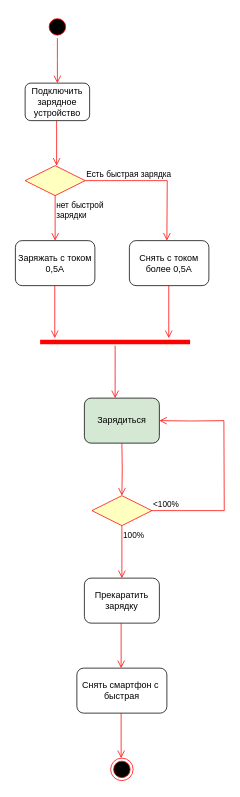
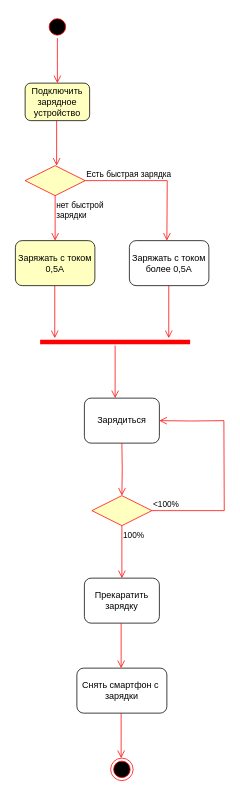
(57, 102) -> (57, 102)
(55, 263) -> (55, 263)
(169, 263) -> (169, 263)
(122, 420) -> (122, 420)
(122, 690) -> (122, 690)
